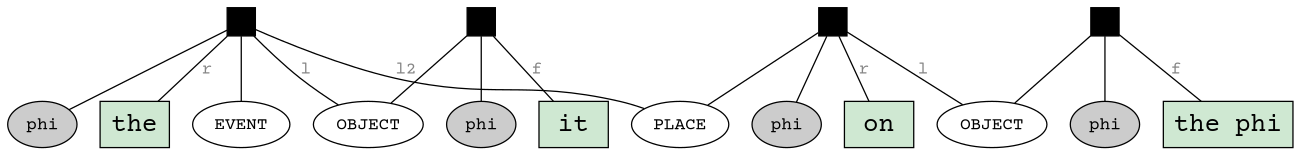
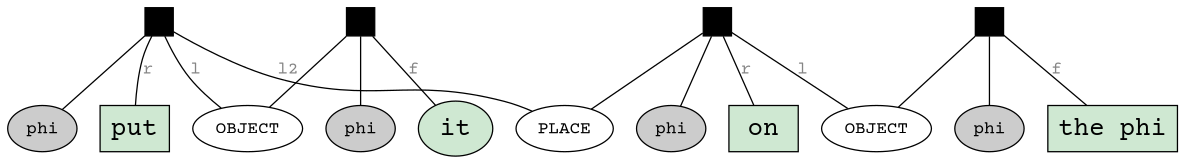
(135, 124) -> (135, 129)
(241, 124) -> none
(574, 124) -> (456, 129)
